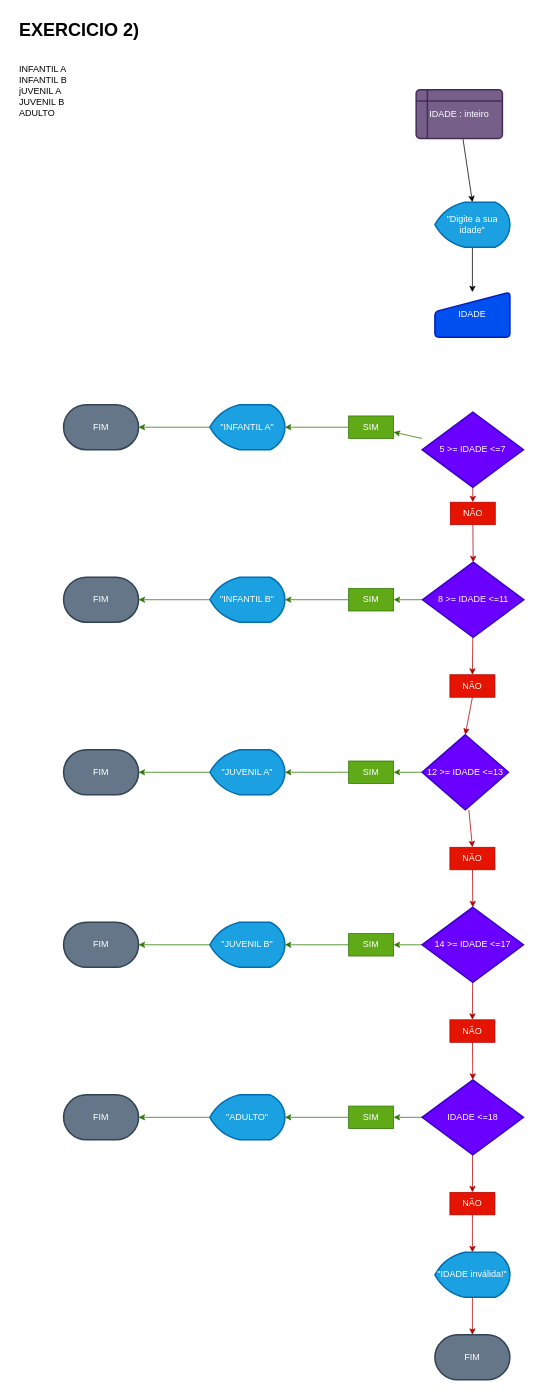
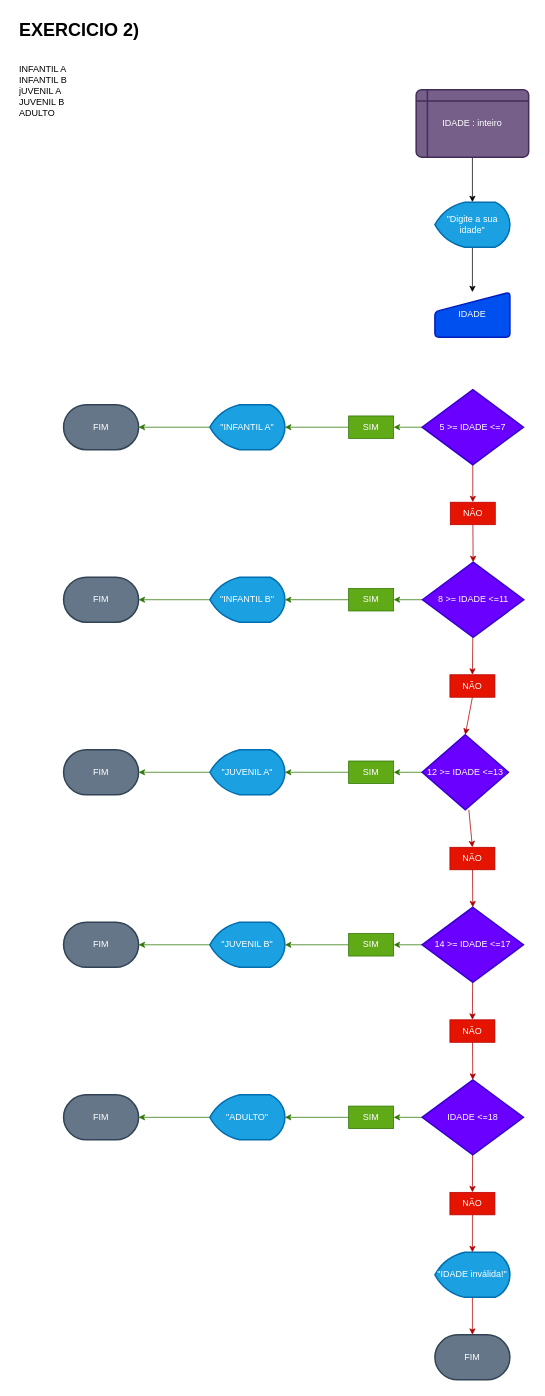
(459, 114) -> (472, 123)
(473, 450) -> (473, 427)
